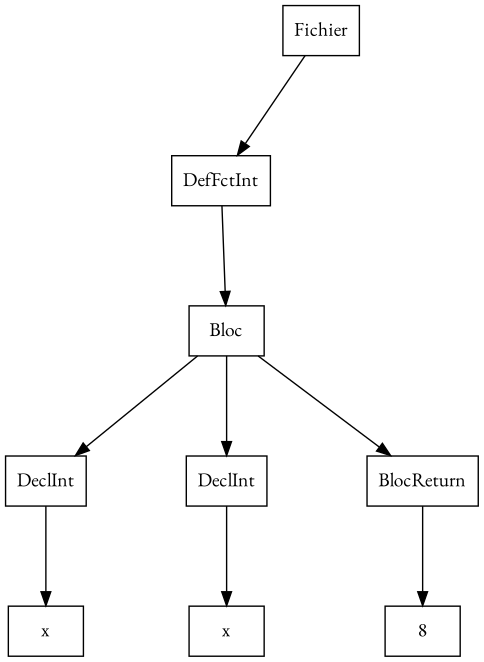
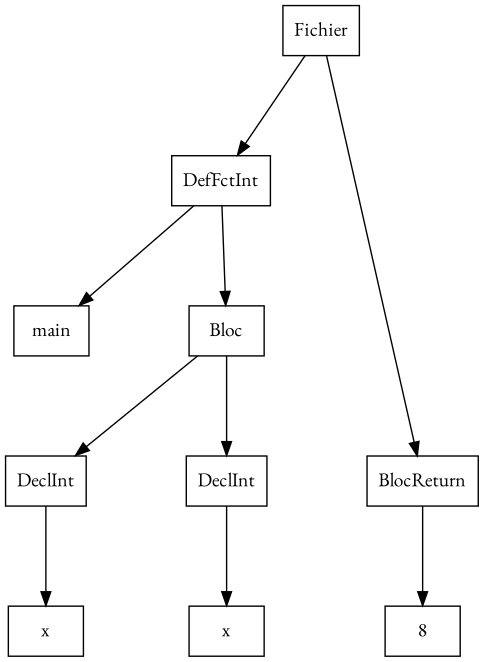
none -> (51, 331)
(319, 401) -> (370, 249)
